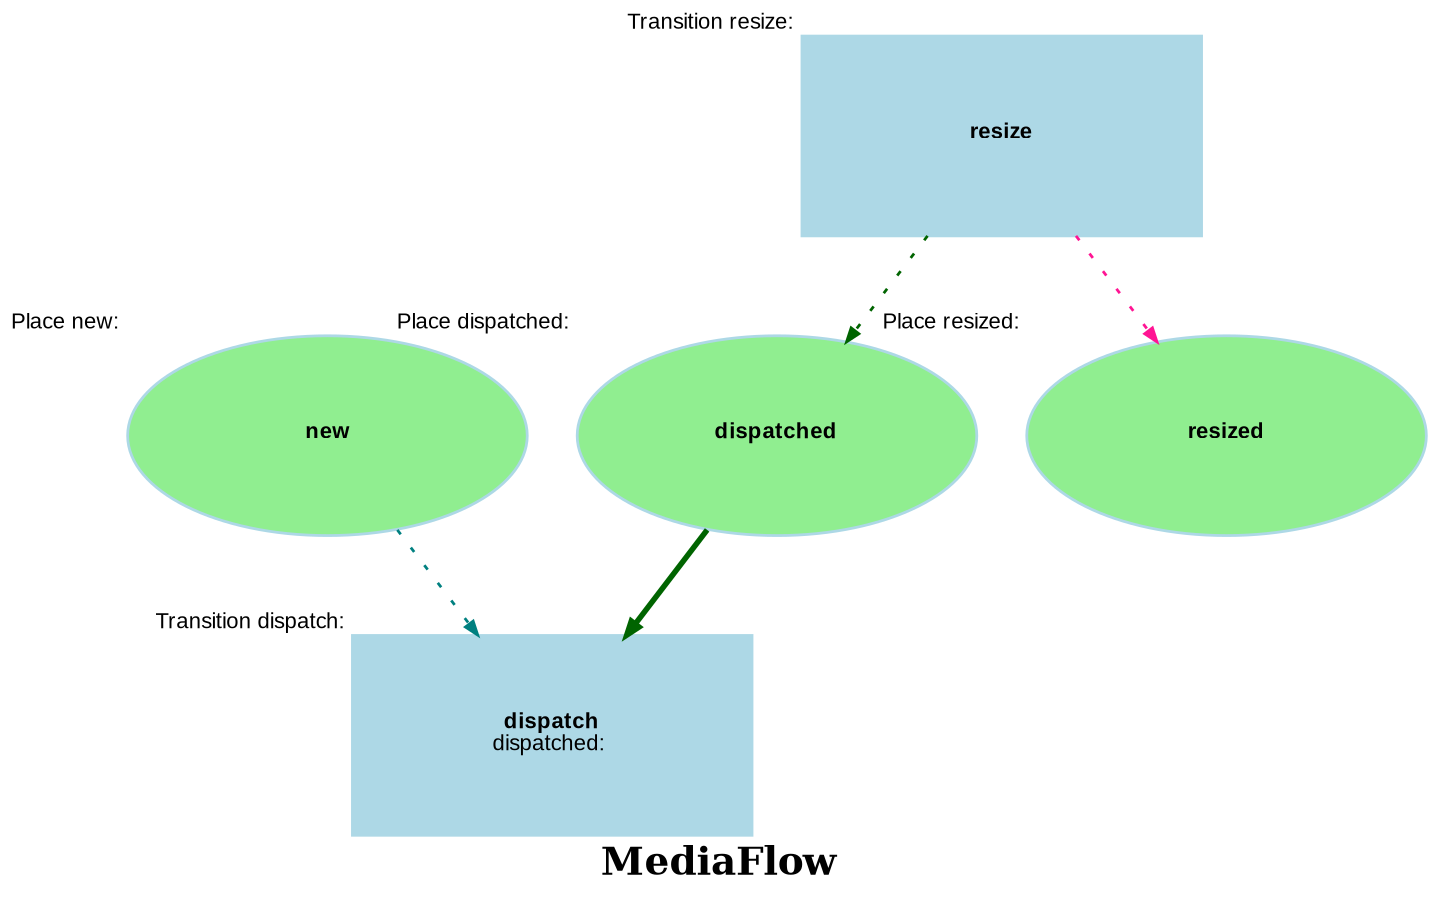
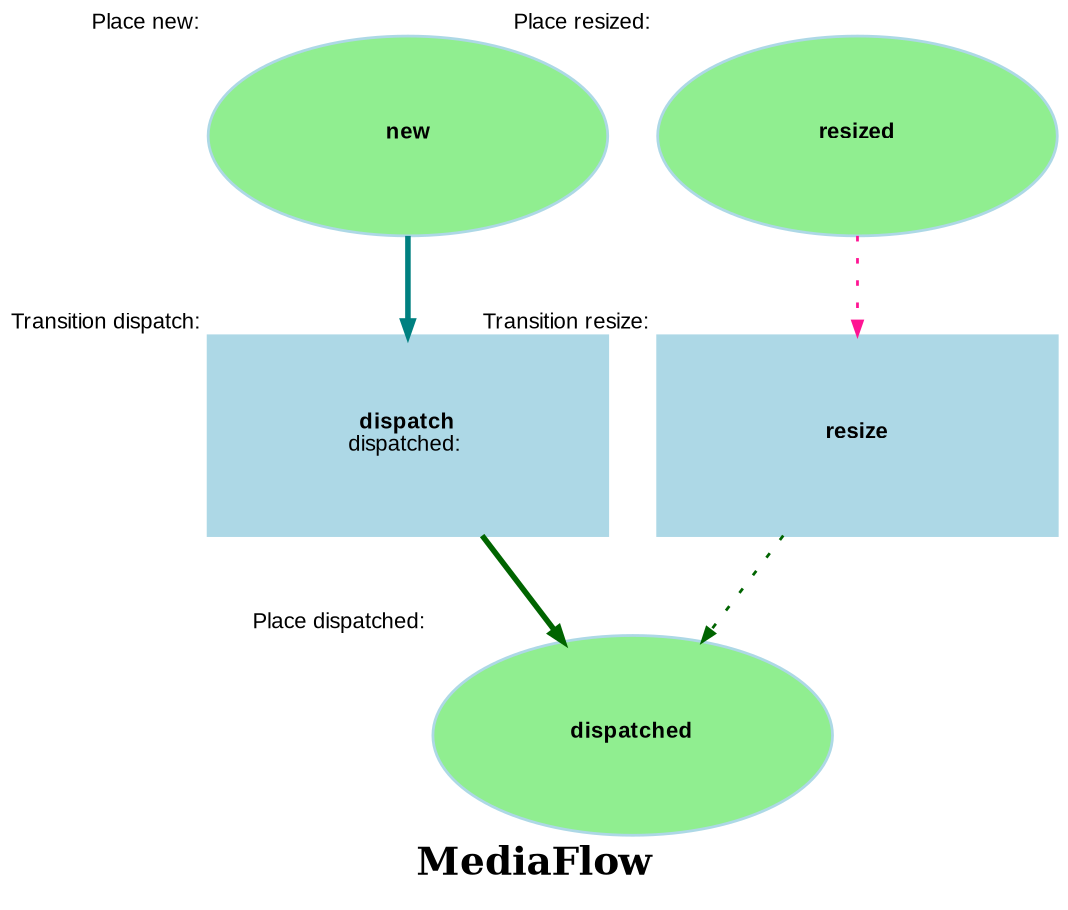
(1112, 283) -> (857, 278)
(433, 577) -> (408, 278)
(671, 577) -> (518, 583)
